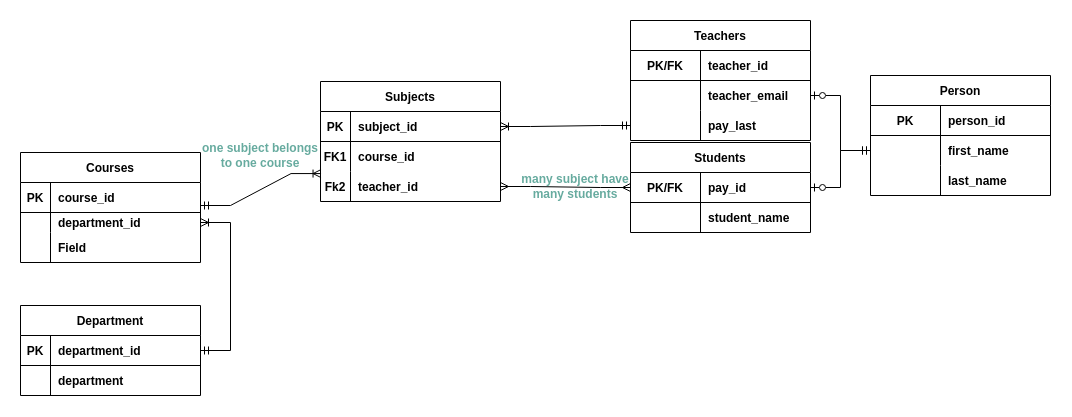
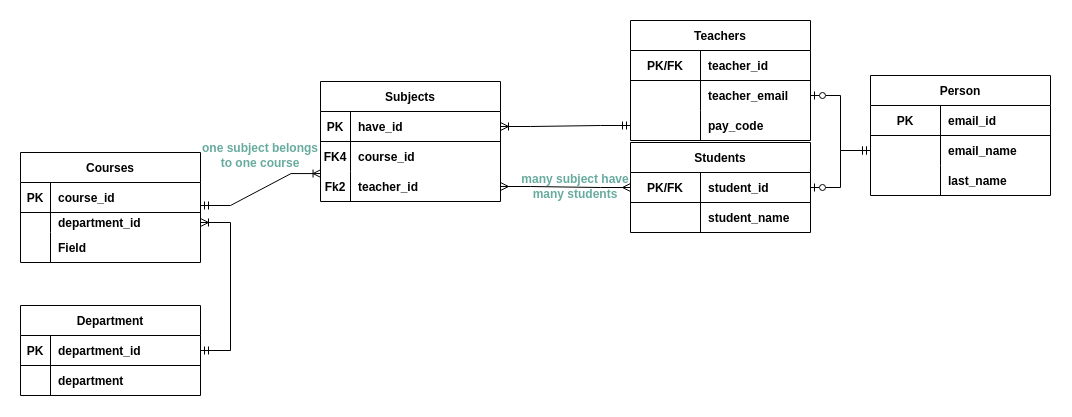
(977, 121) -> (970, 121)
(733, 126) -> (735, 126)
(390, 127) -> (380, 127)
(980, 151) -> (978, 151)
(335, 157) -> (335, 157)
(727, 188) -> (740, 188)
